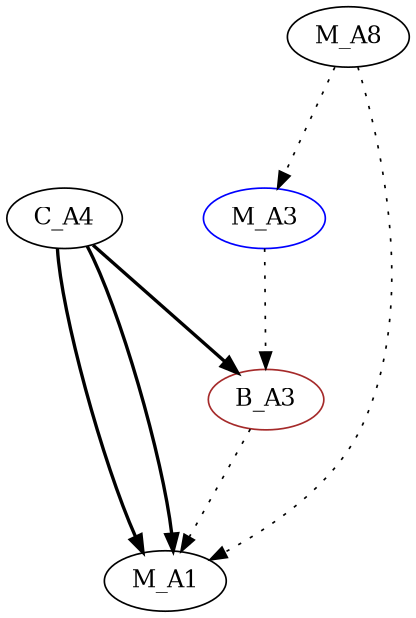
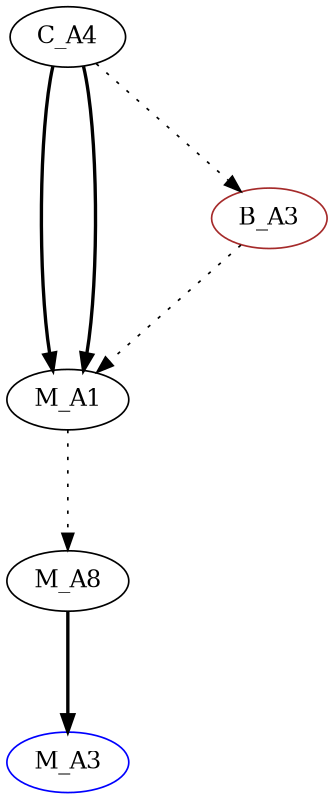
(310, 120) -> (68, 663)
(265, 300) -> none
(159, 303) -> (162, 122)
(386, 341) -> (68, 482)
